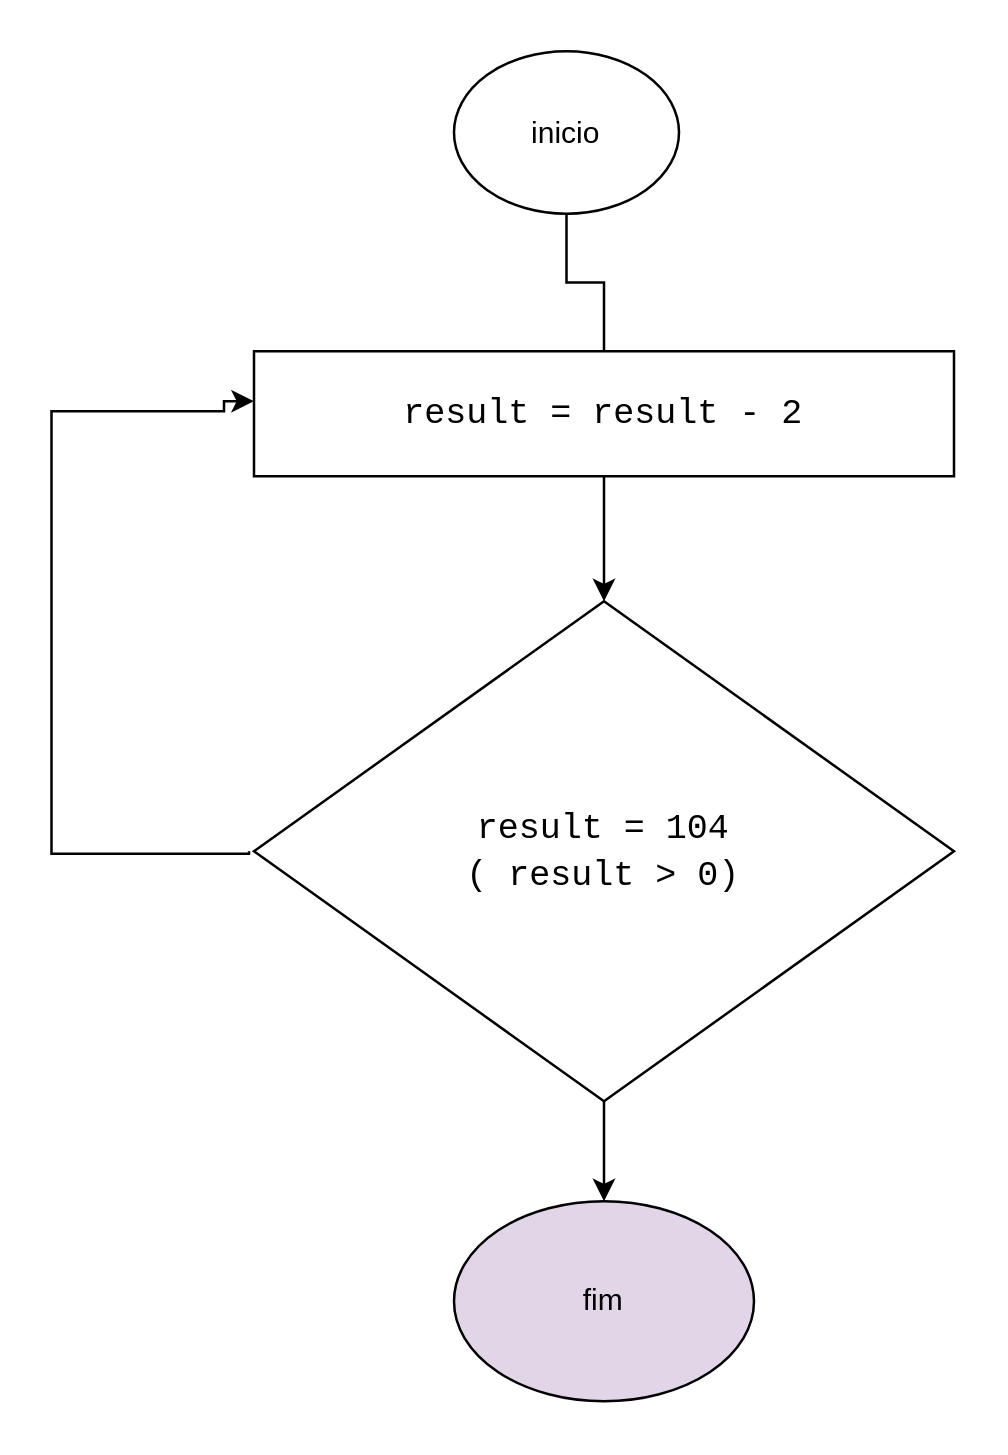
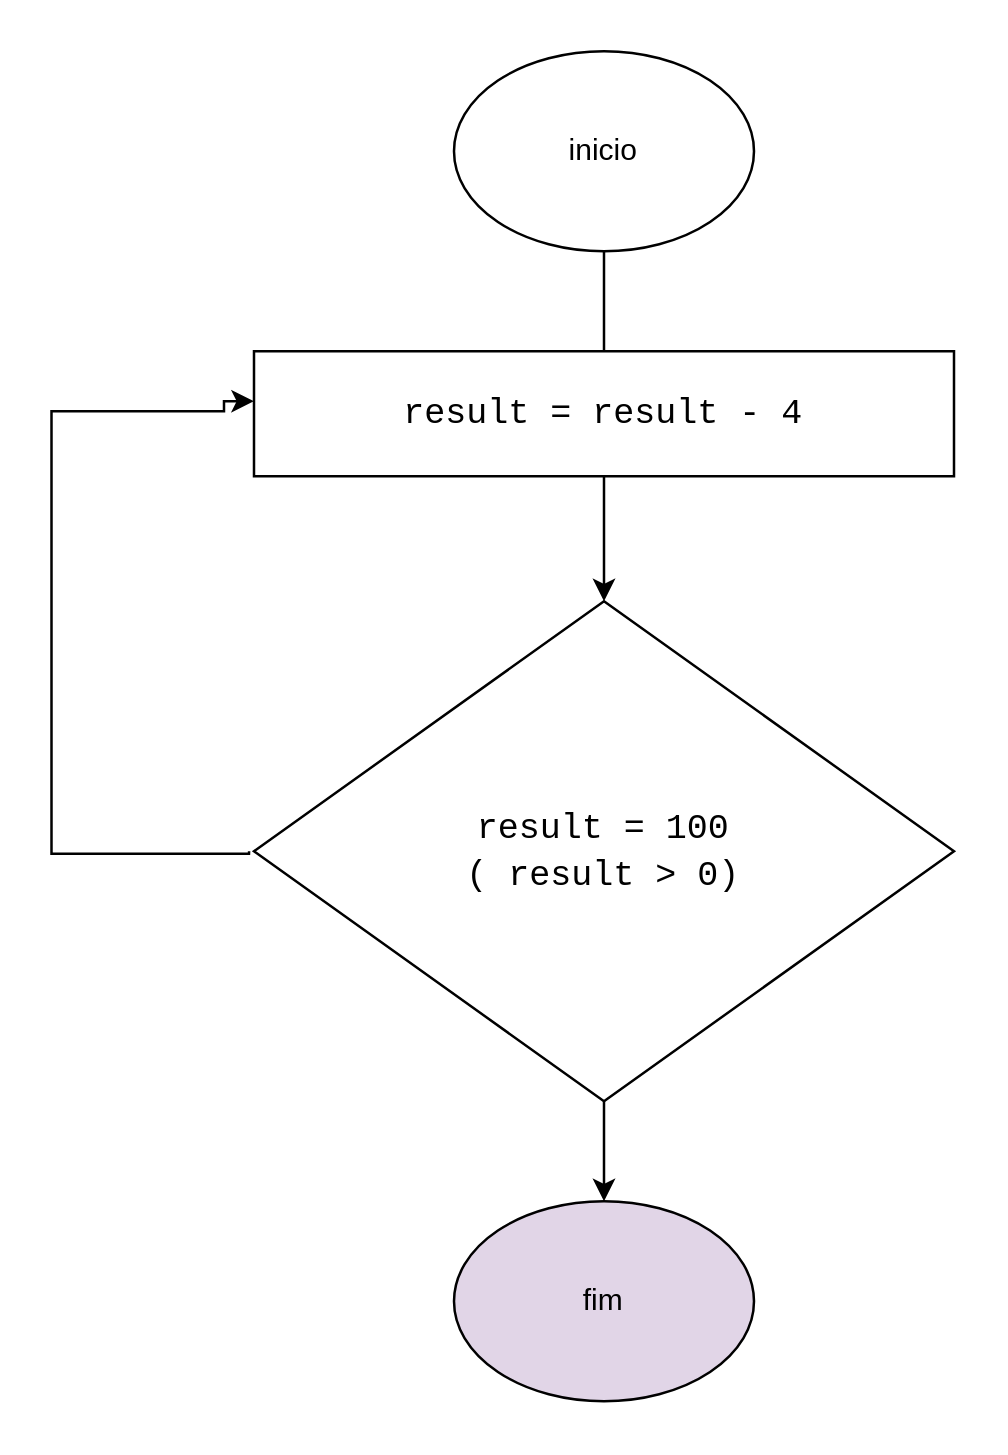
(566, 133) -> (604, 151)
(604, 414) -> (604, 414)
(604, 851) -> (604, 851)
